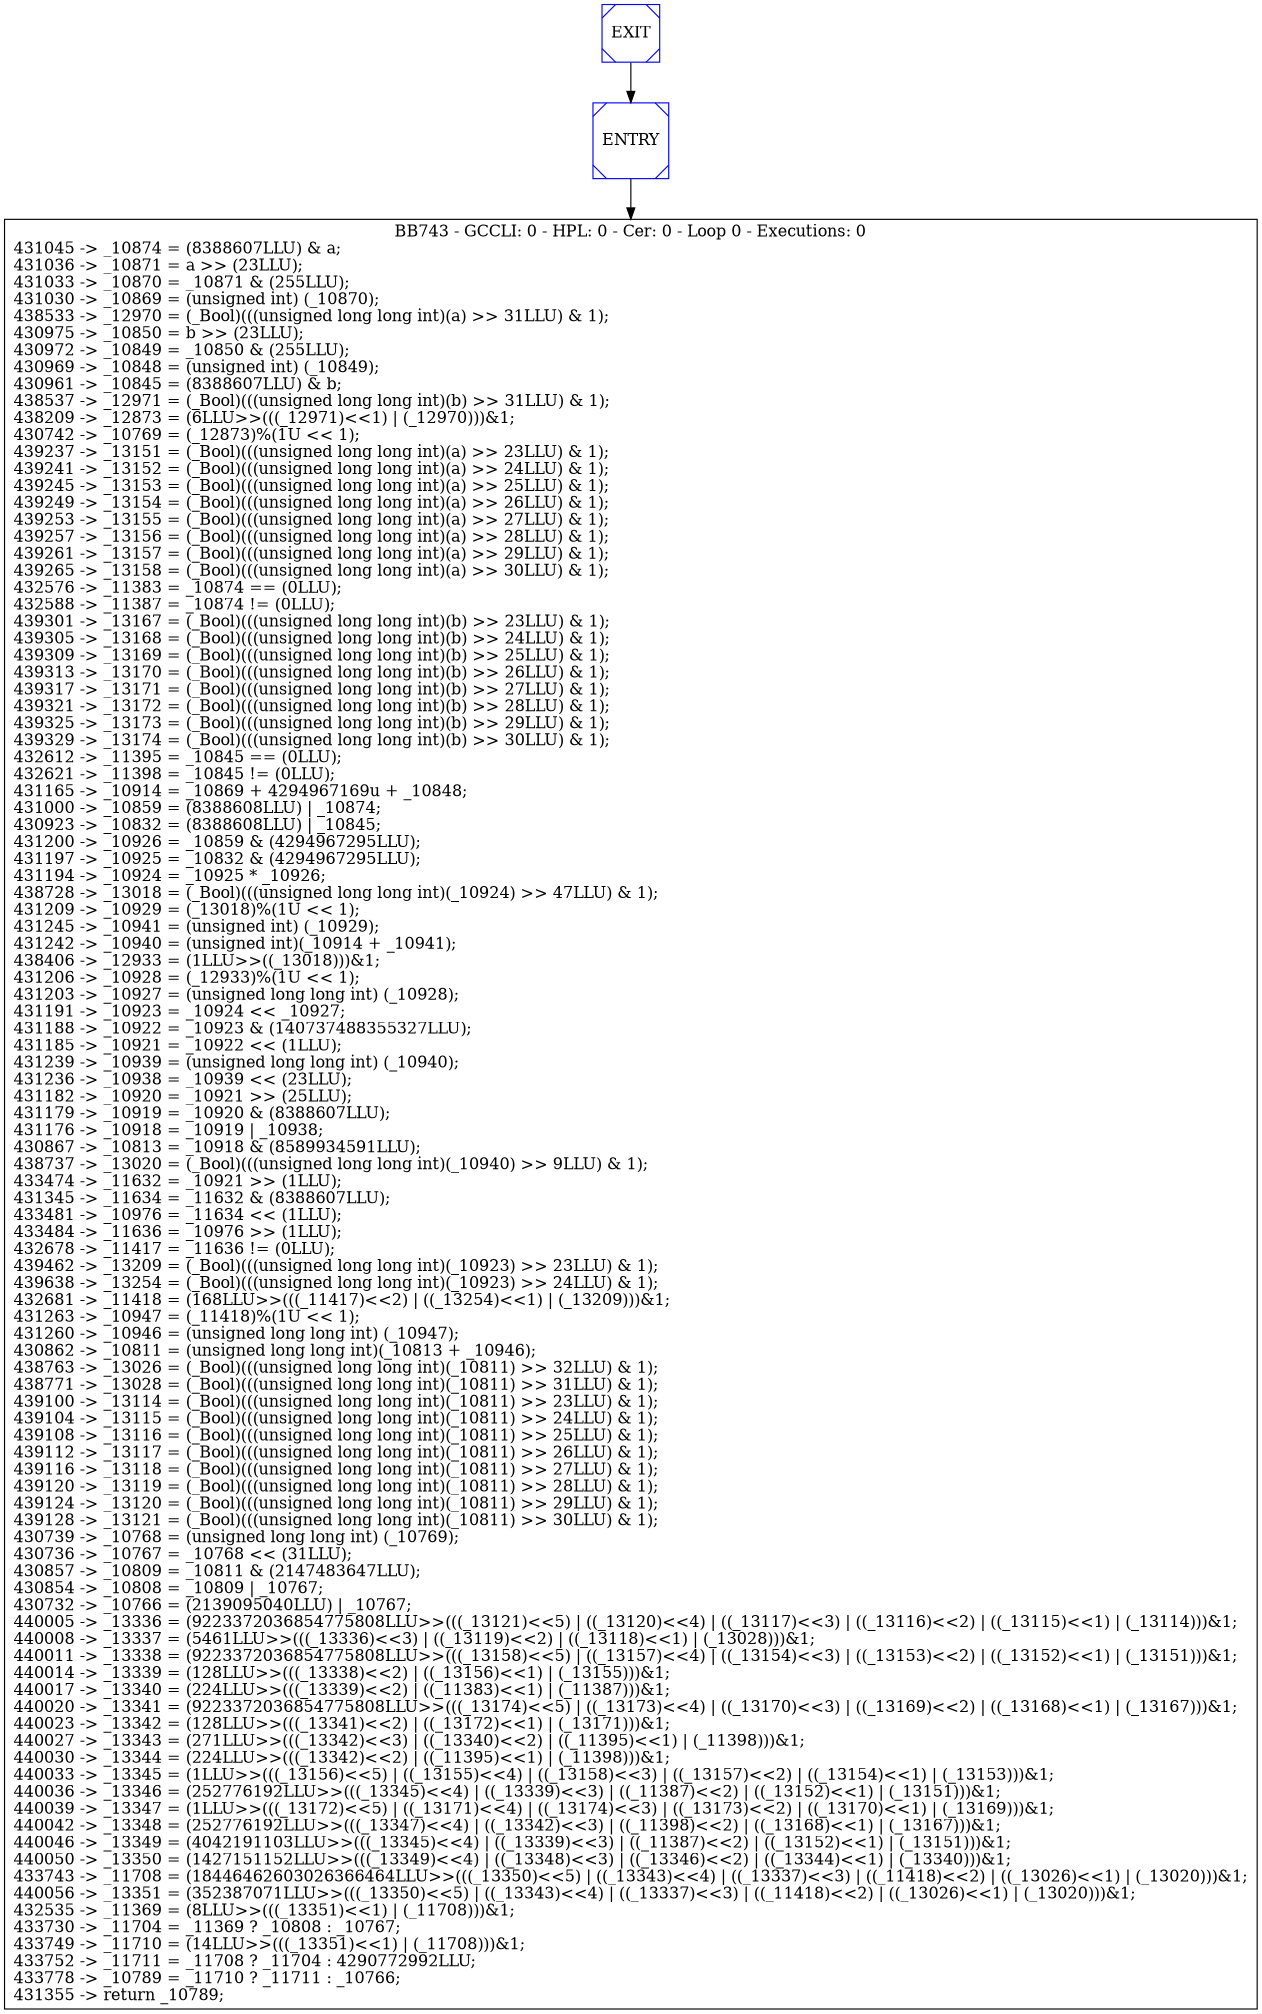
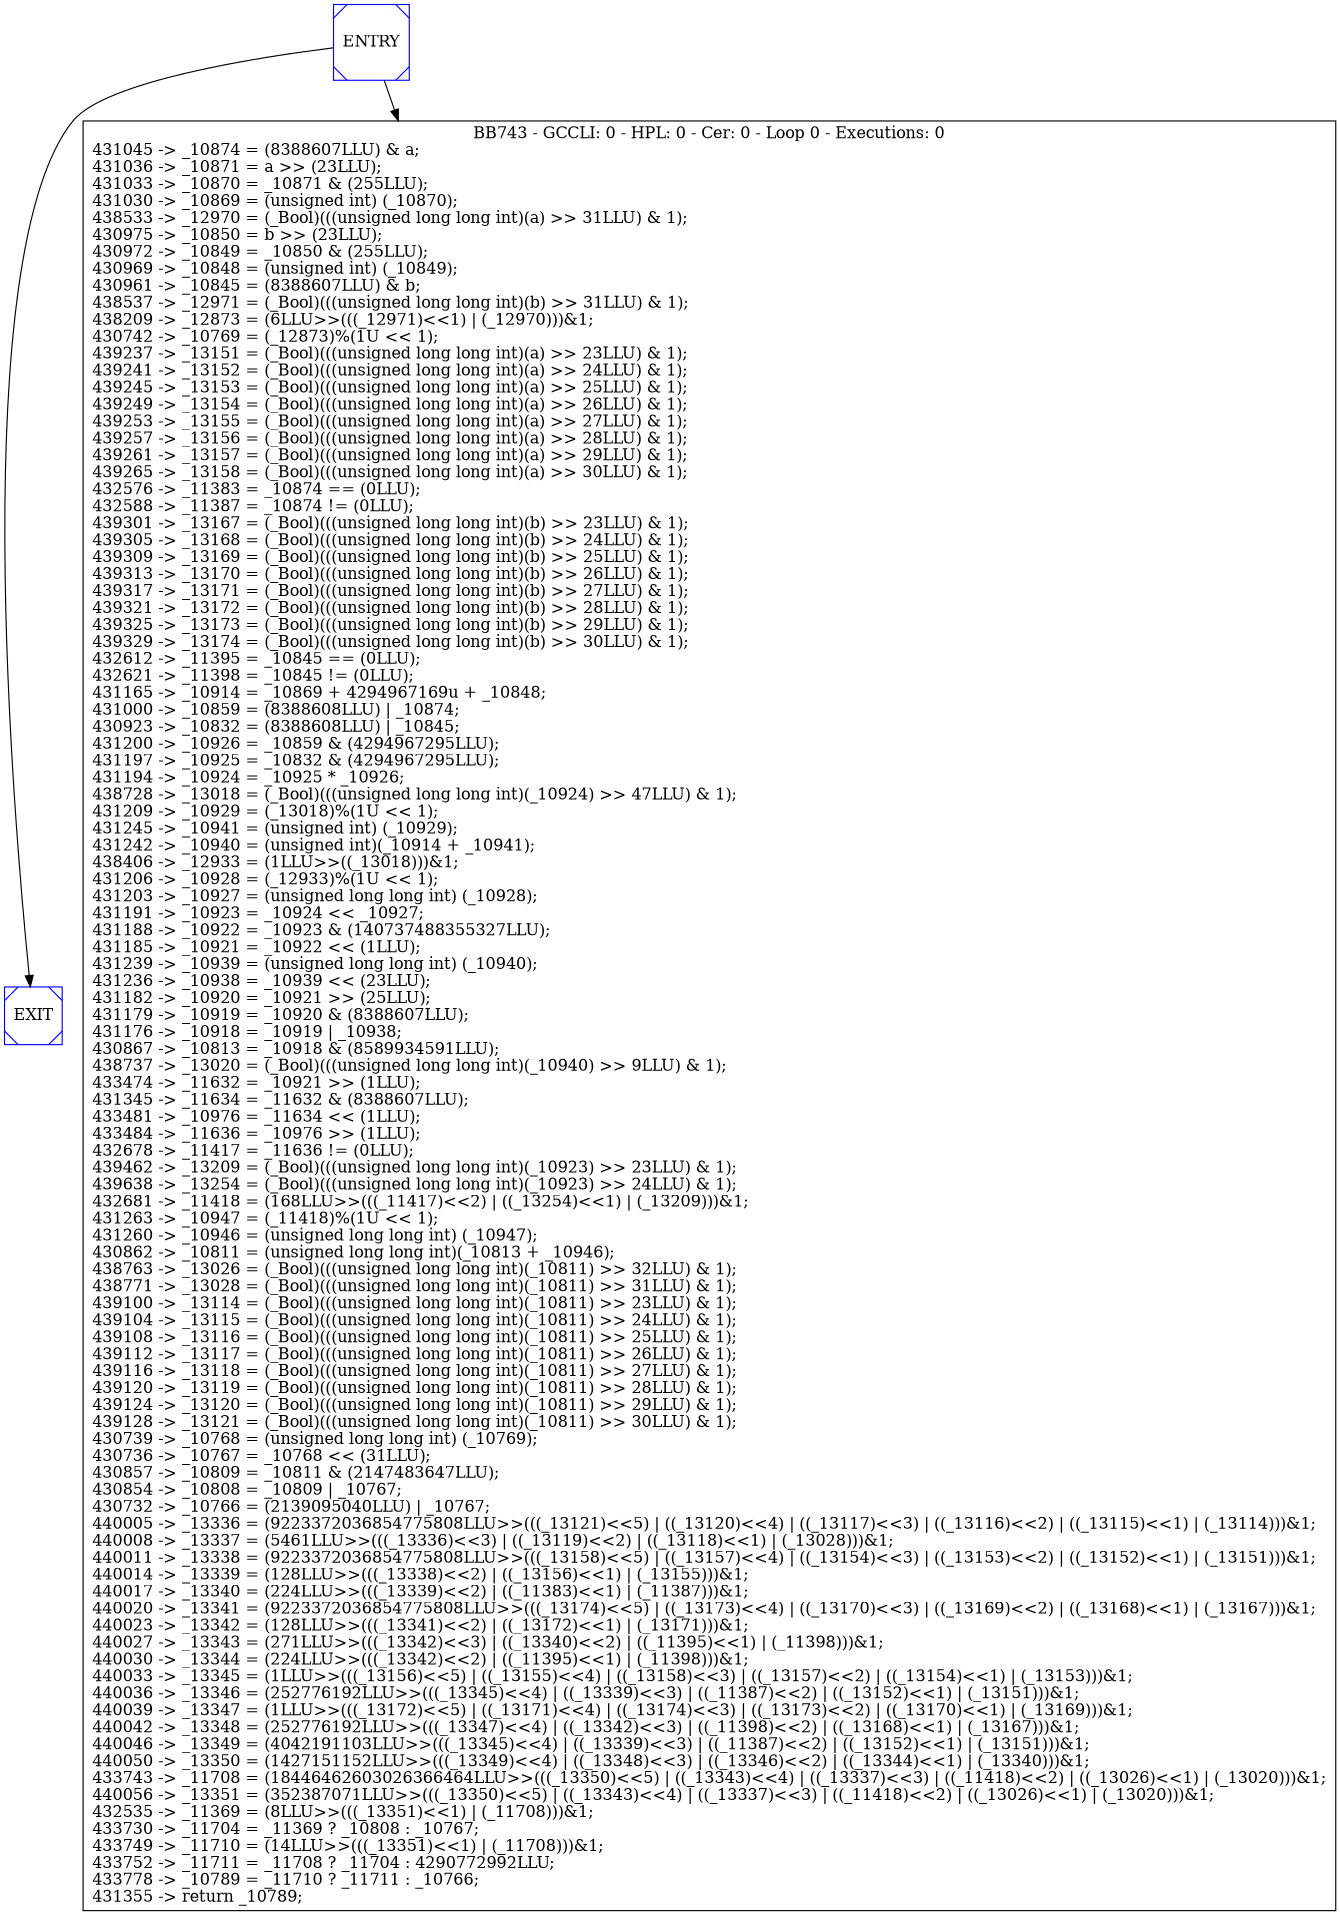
(631, 77) -> (8, 407)
